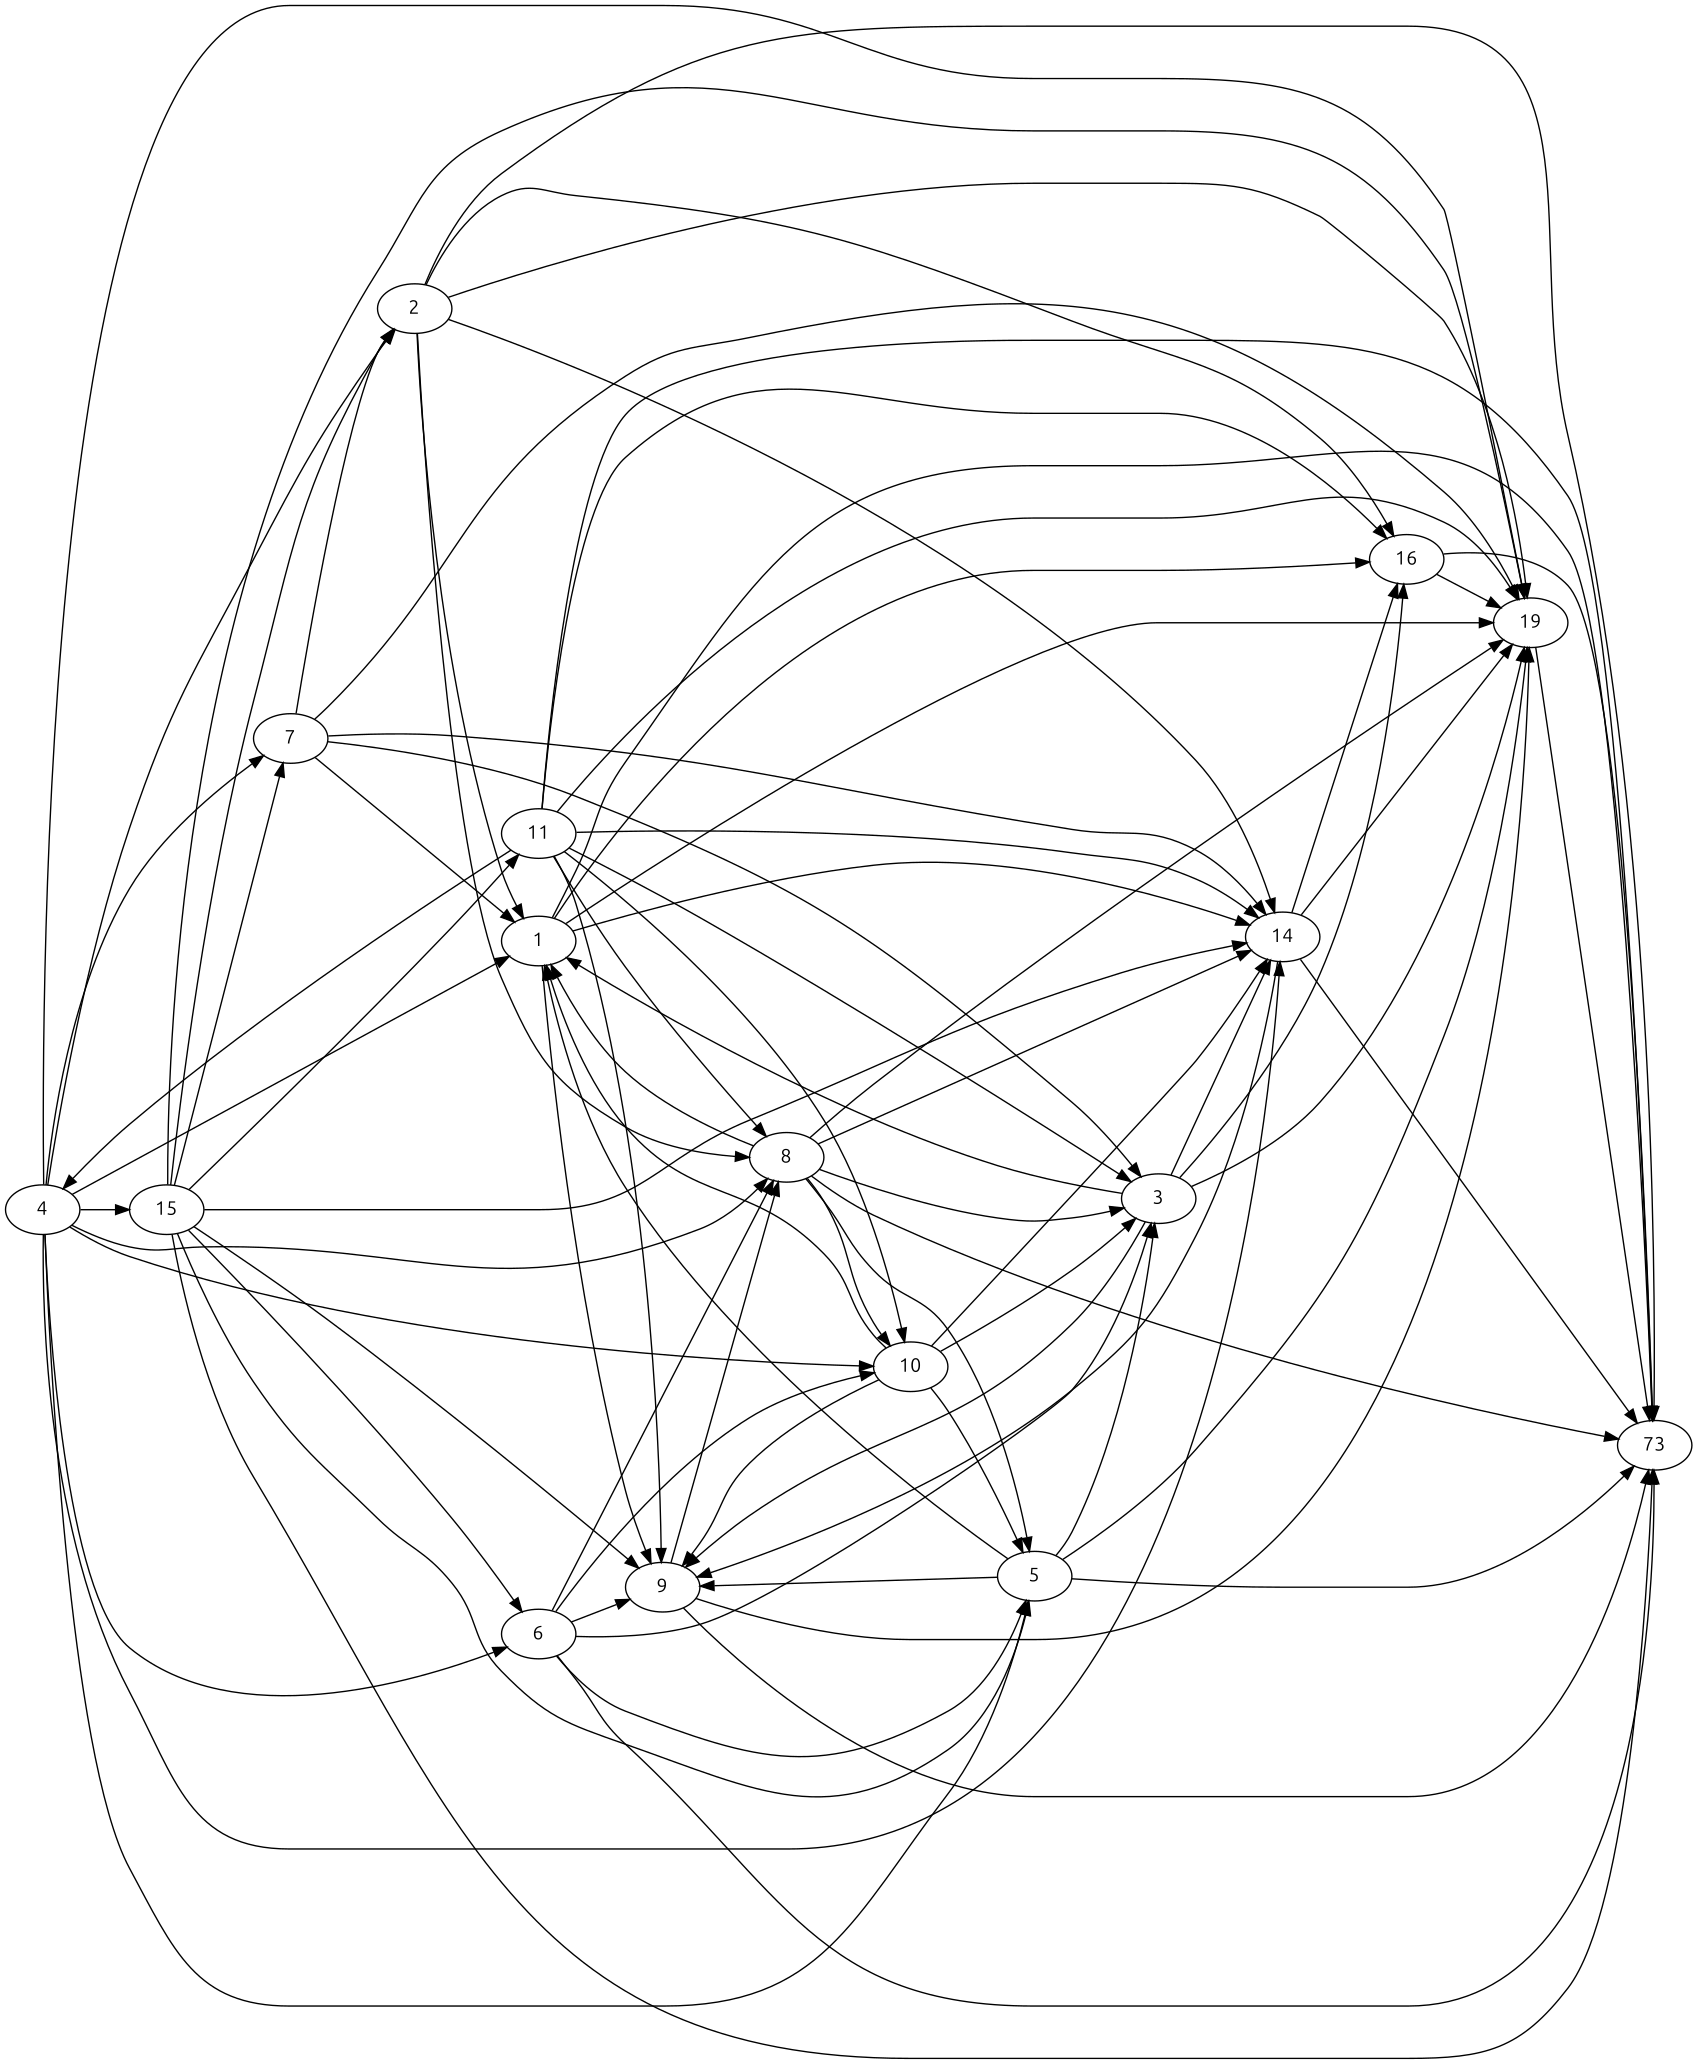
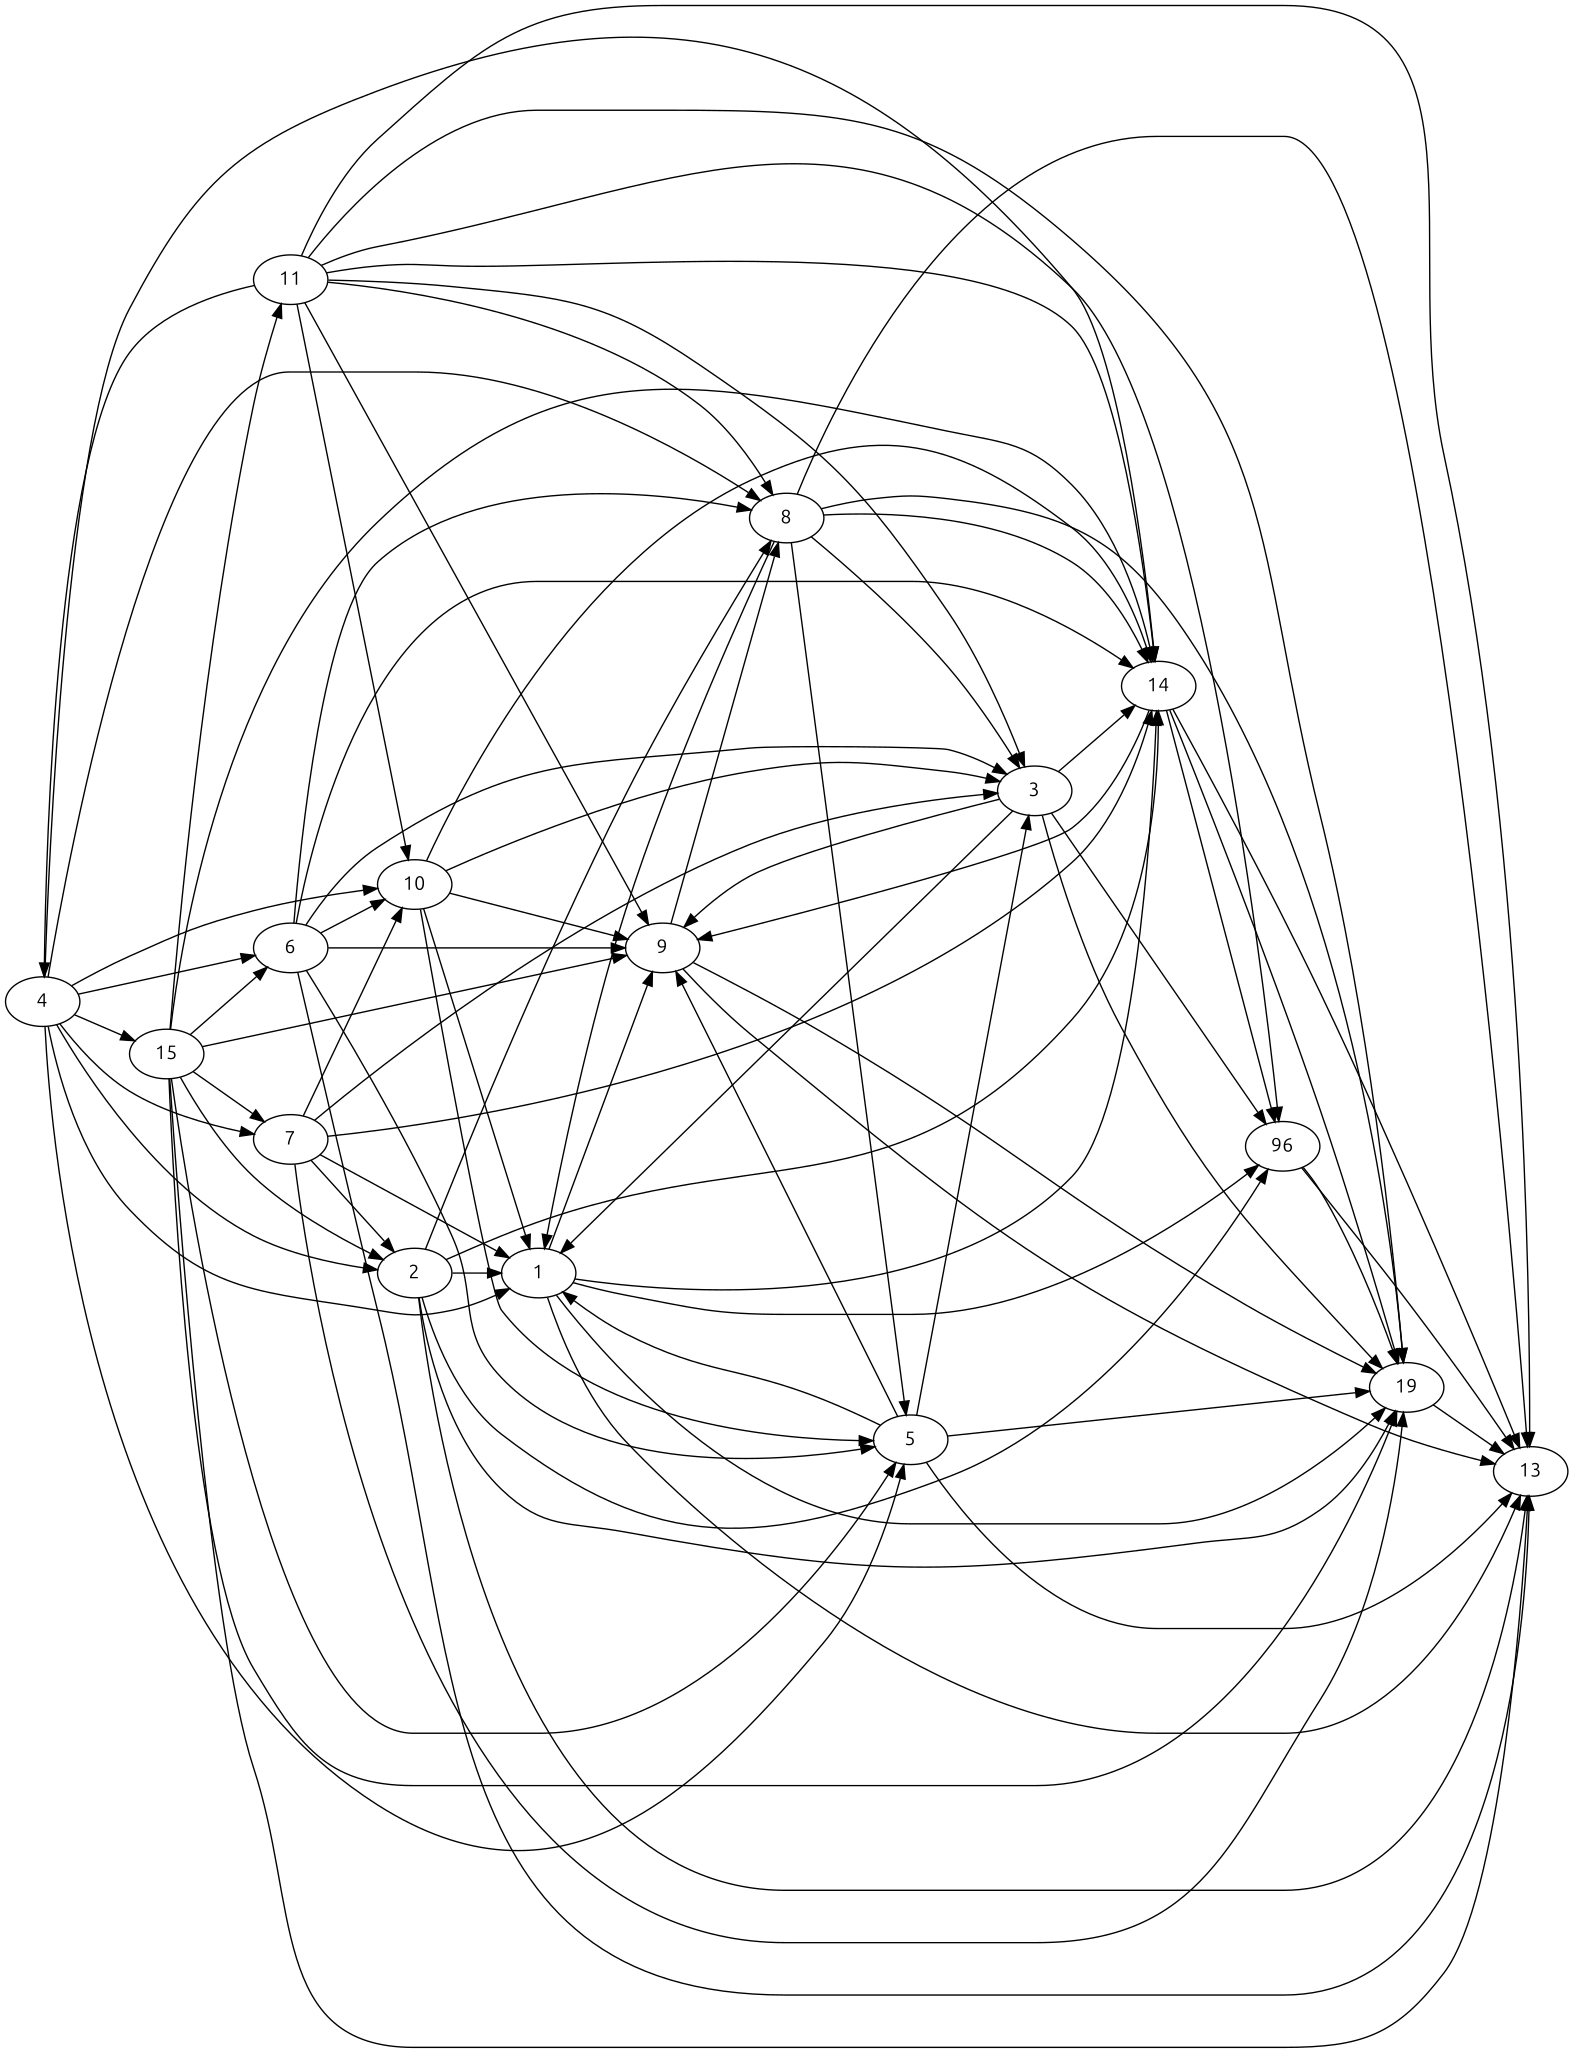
(460, 6) -> none
(1407, 559) -> (1283, 1146)
none -> (587, 581)
(847, 1255) -> (357, 1004)
(1655, 1445) -> (1531, 1471)
